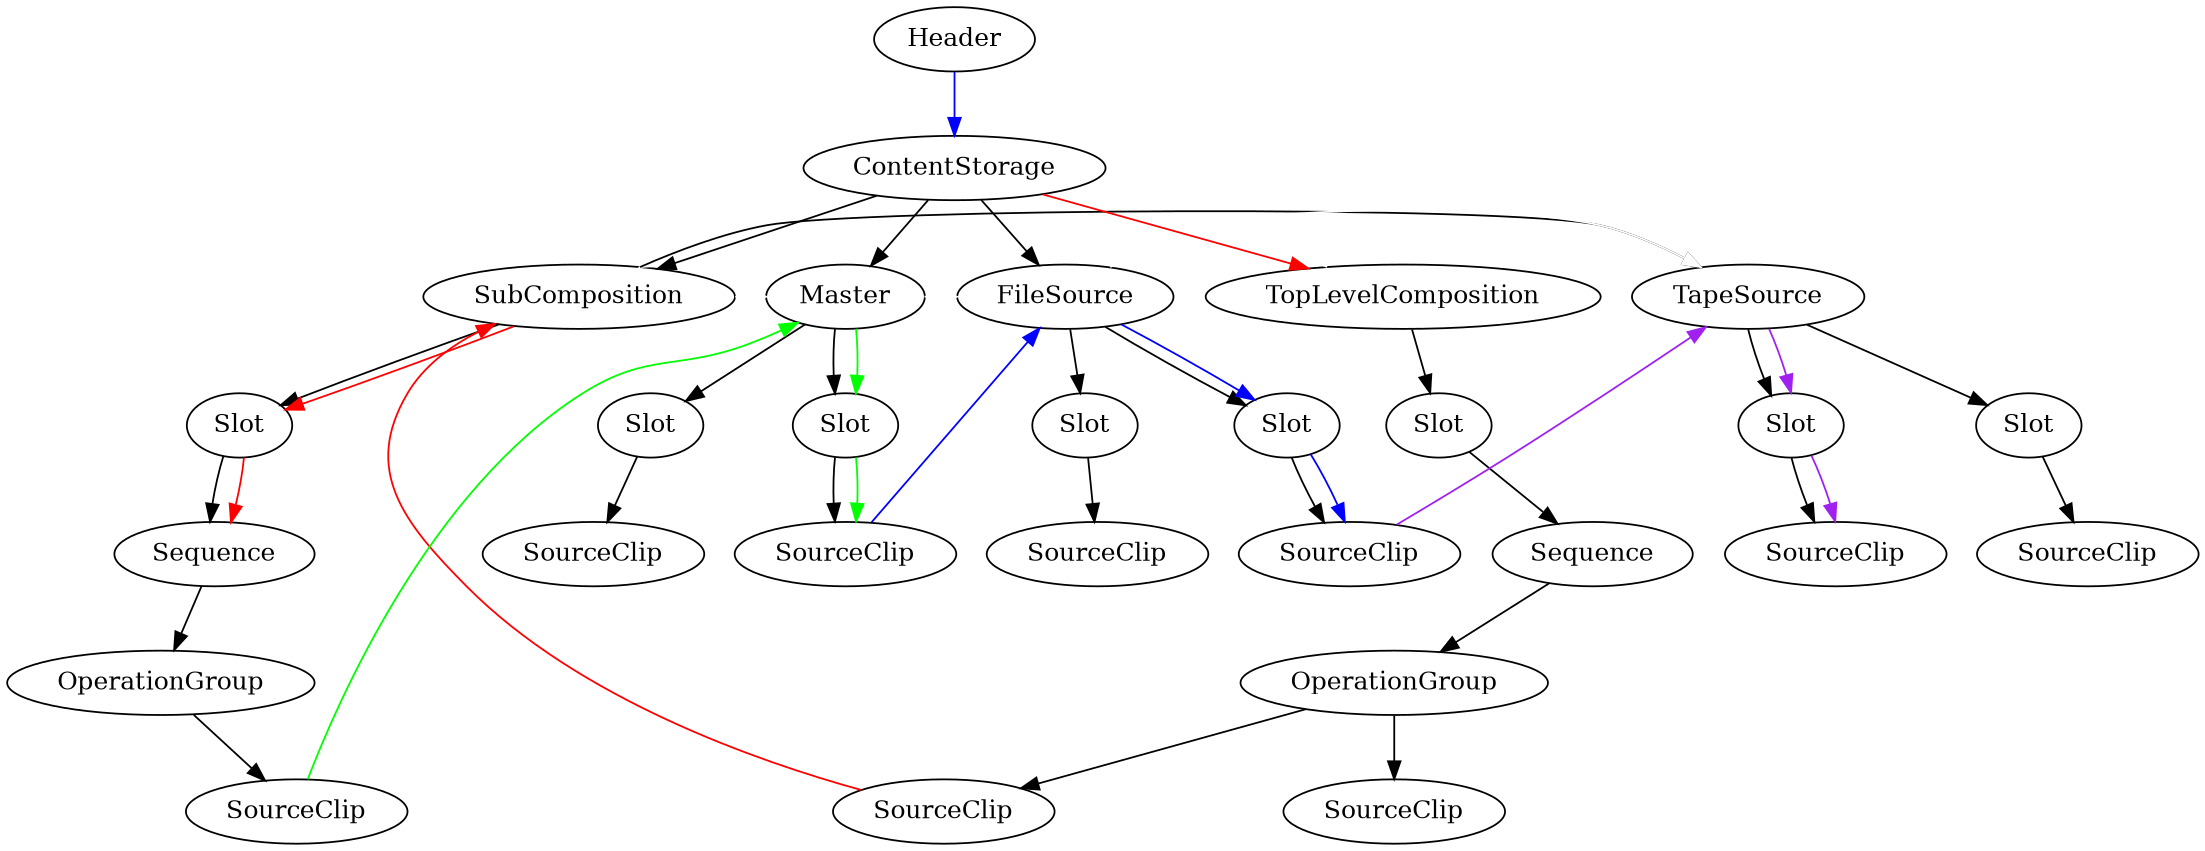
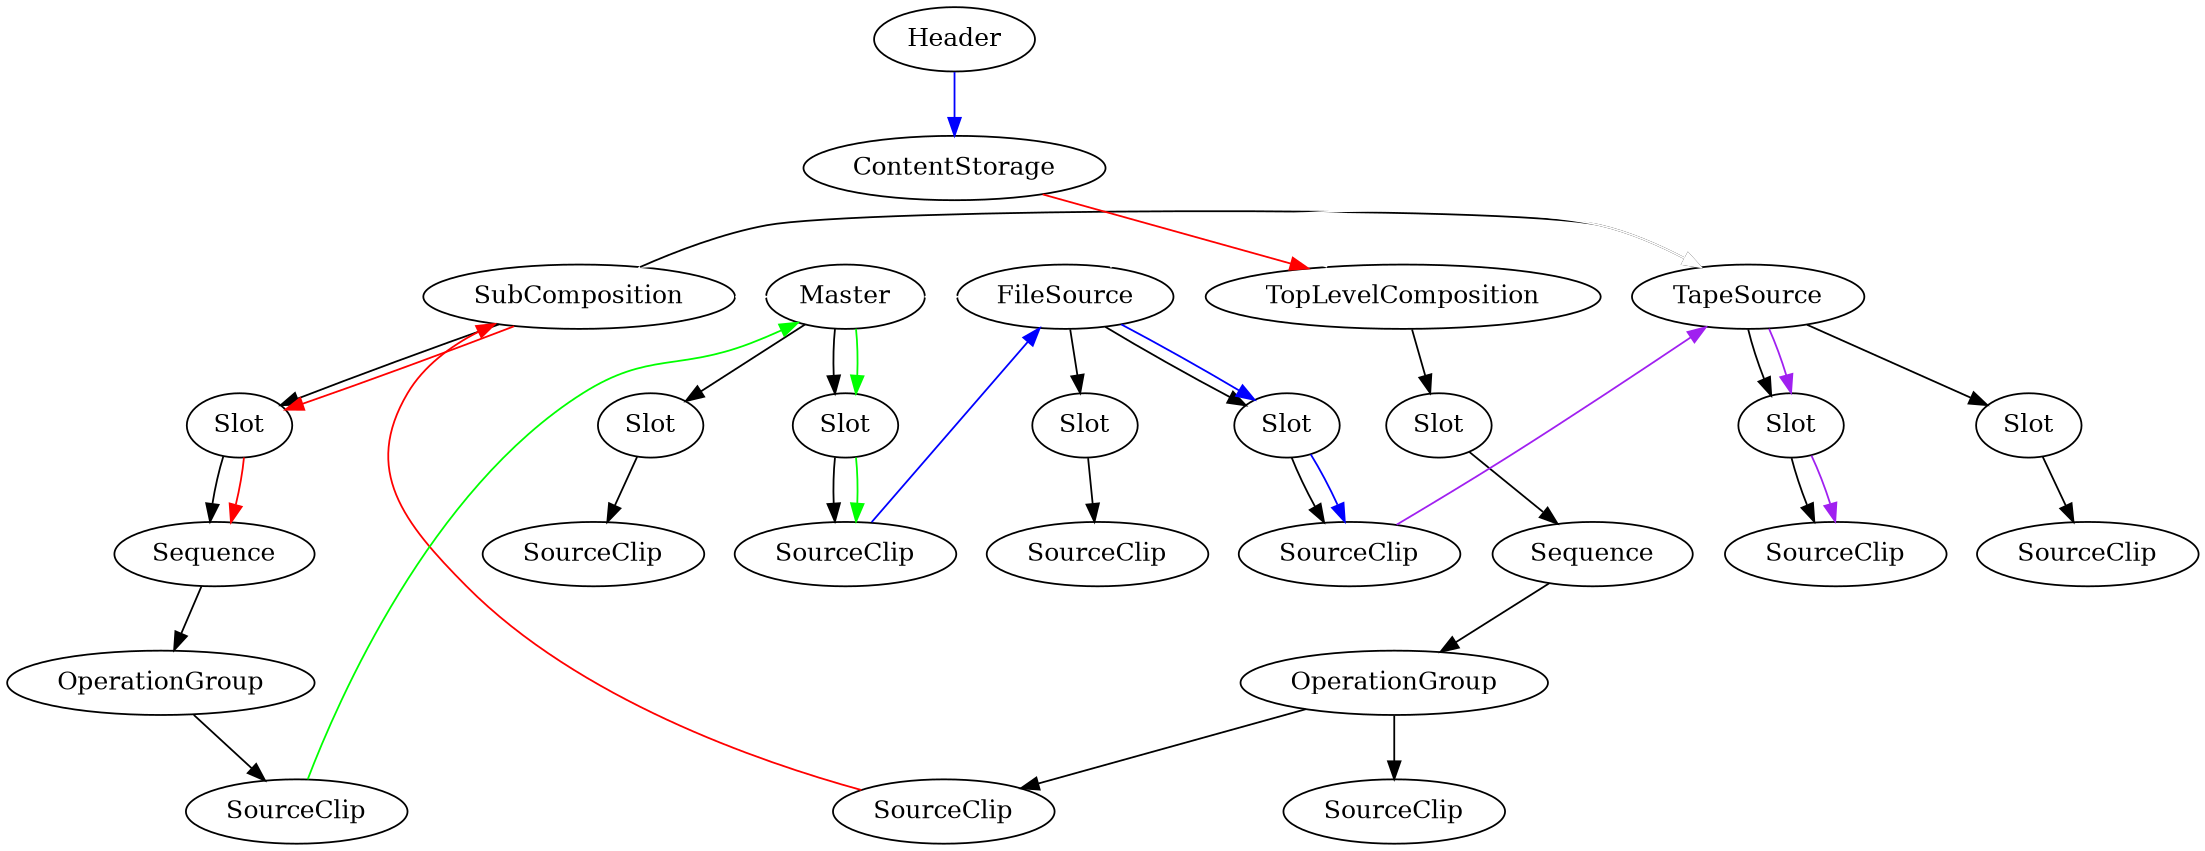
(1004, 226) -> none
(904, 227) -> none
(776, 229) -> none
